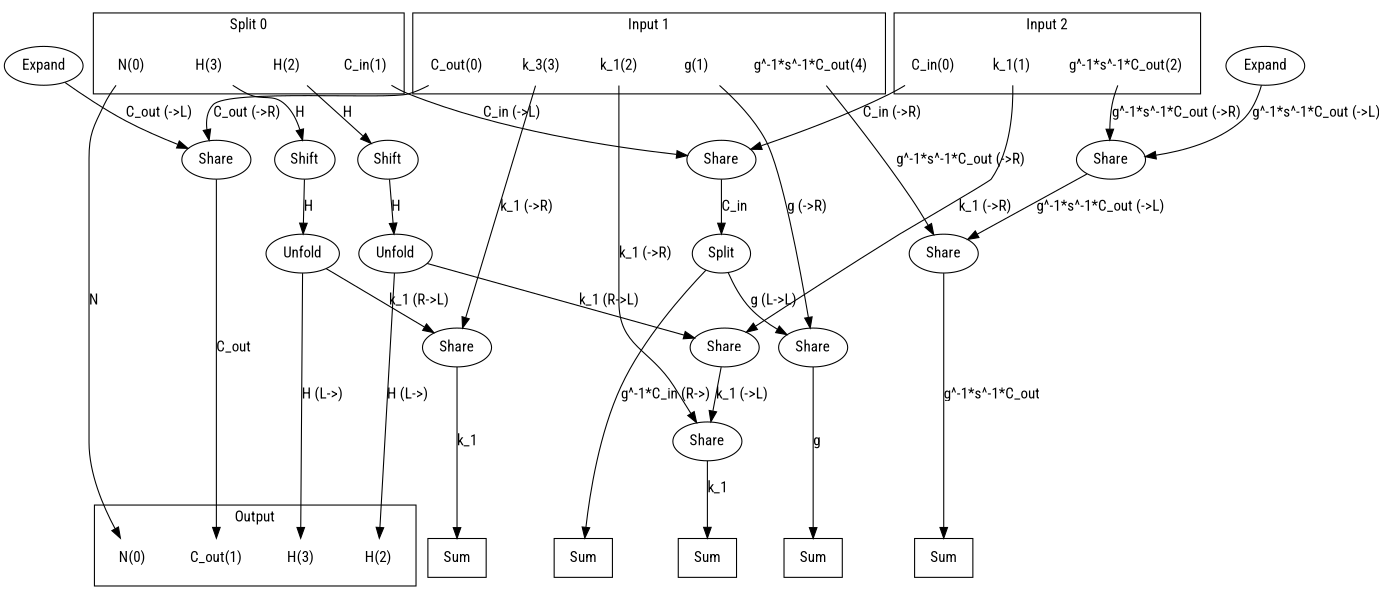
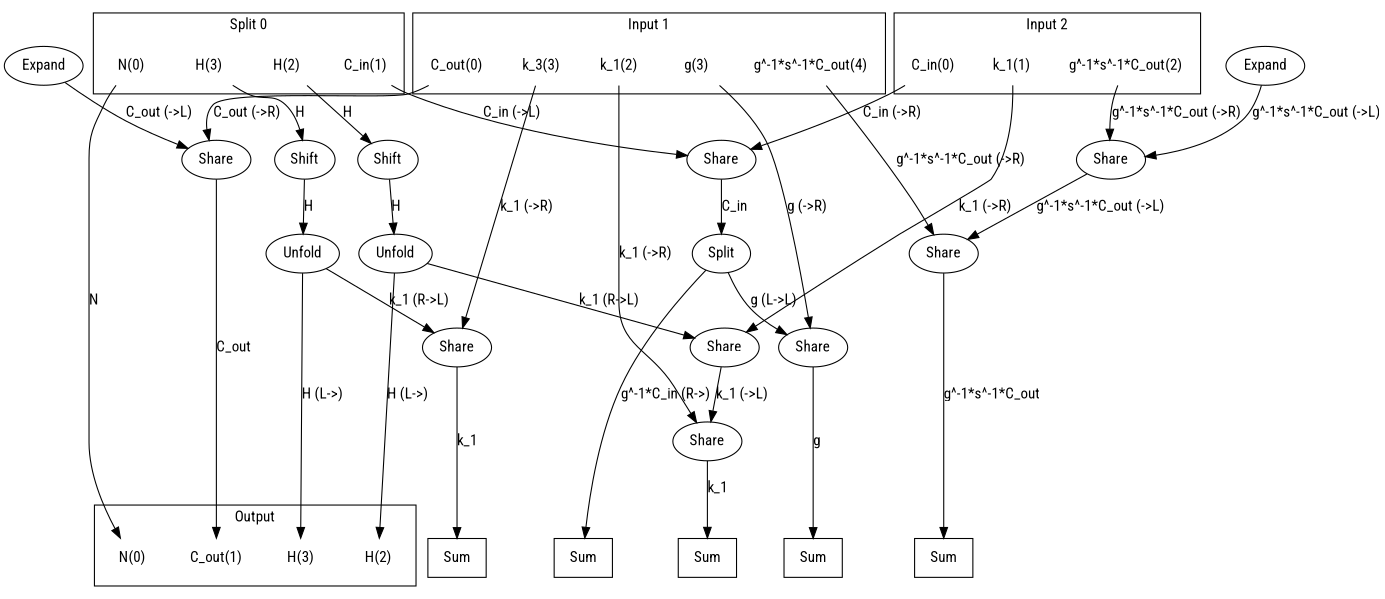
(697, 66) -> (697, 66)
